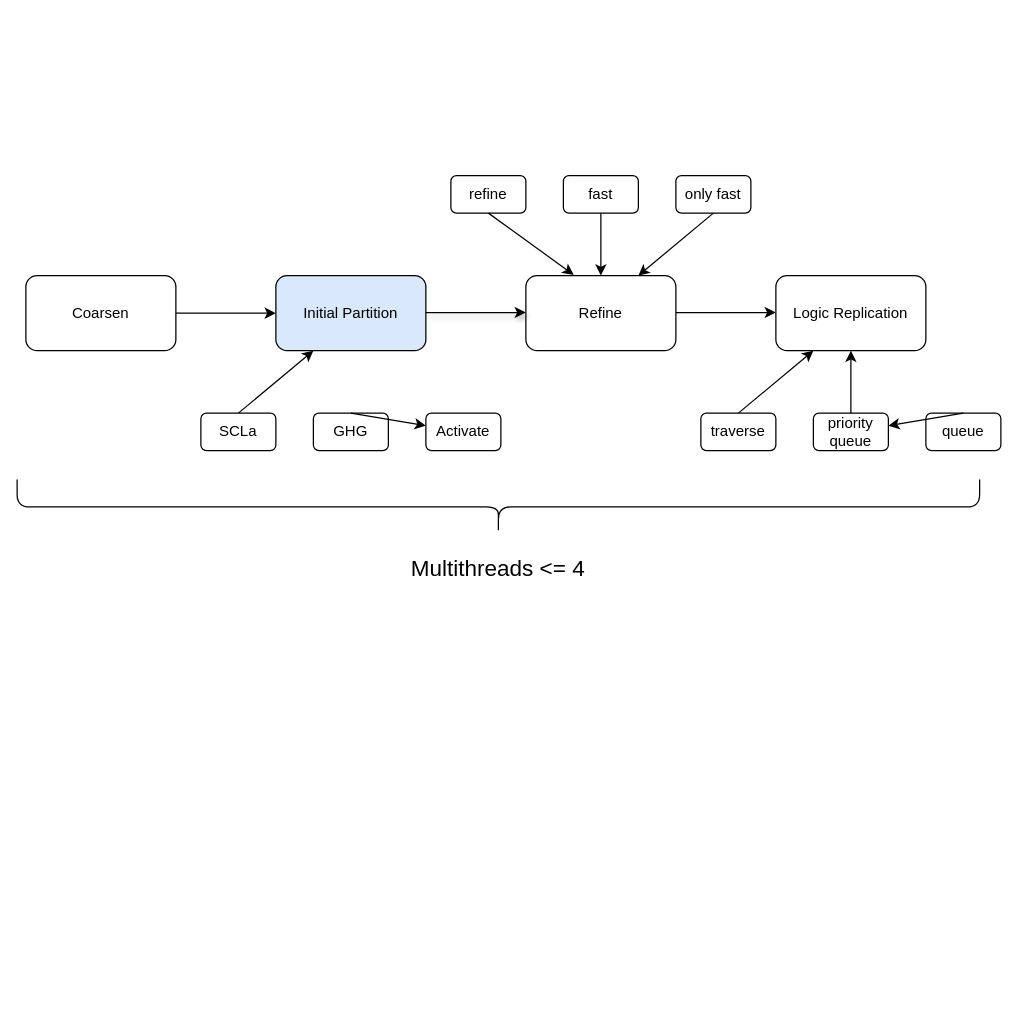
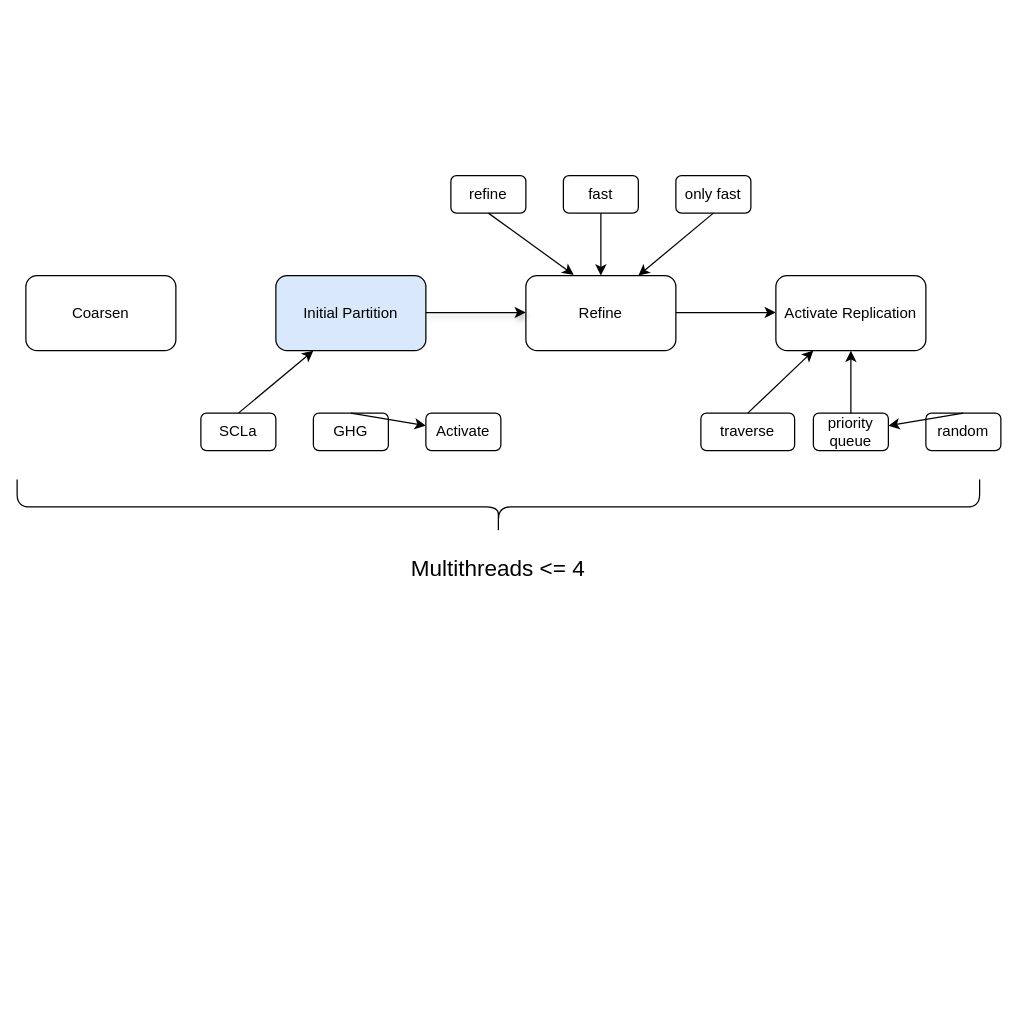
(222, 313) -> none
(851, 313) -> (851, 313)
(738, 432) -> (748, 432)
(963, 432) -> (963, 432)
